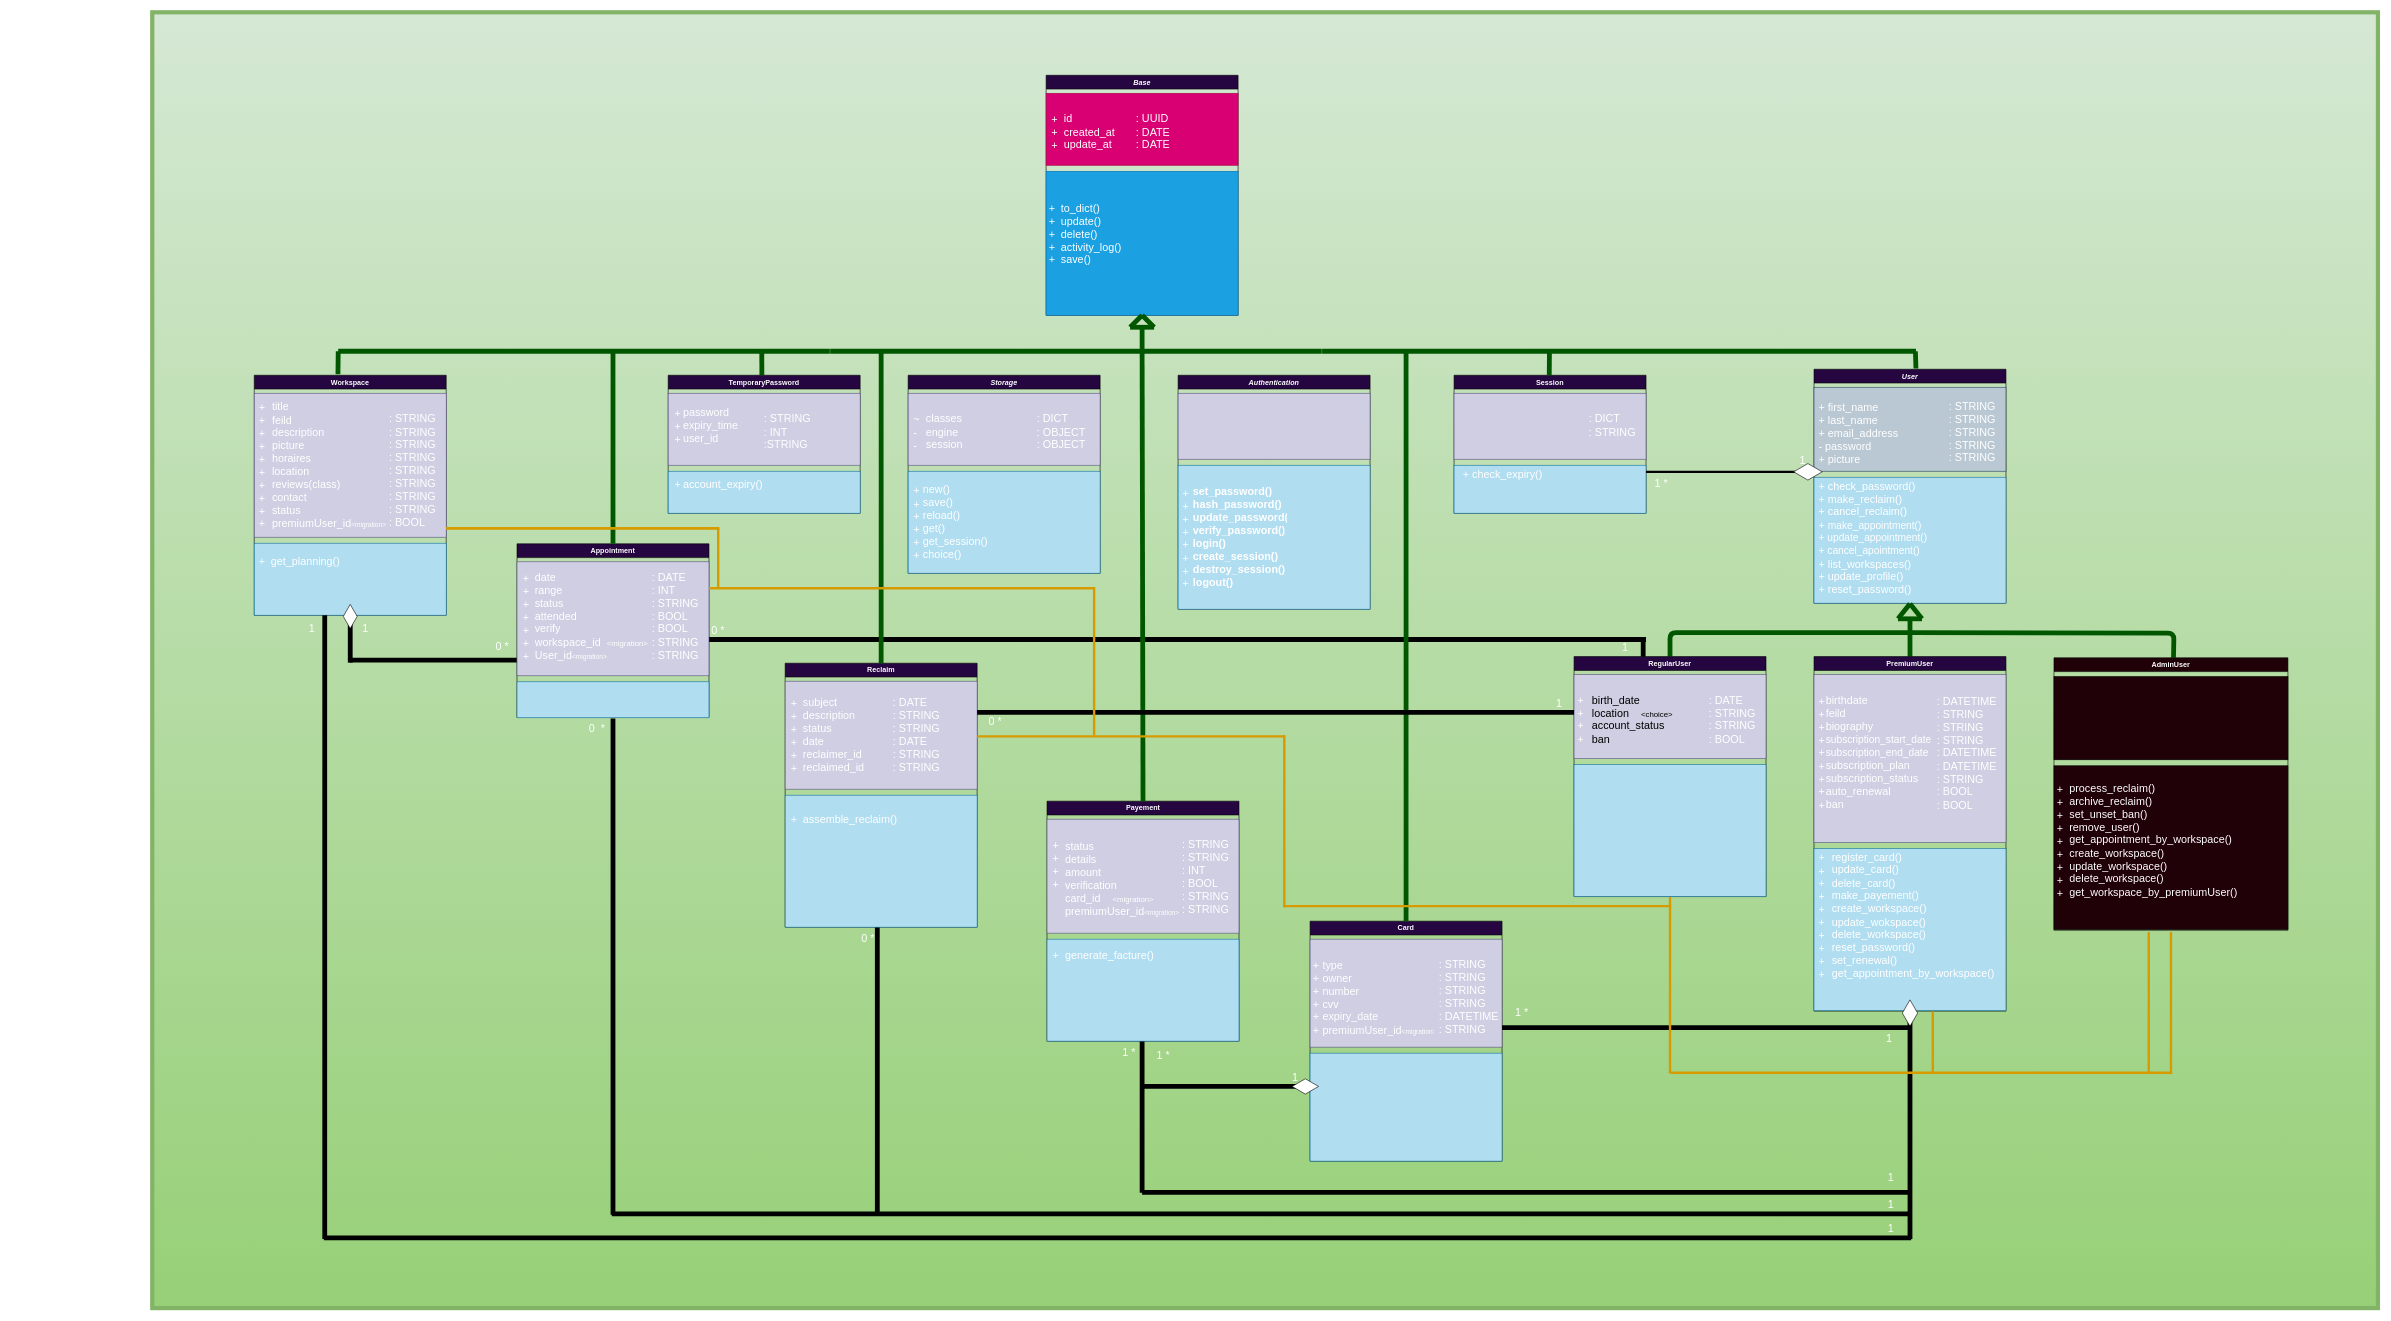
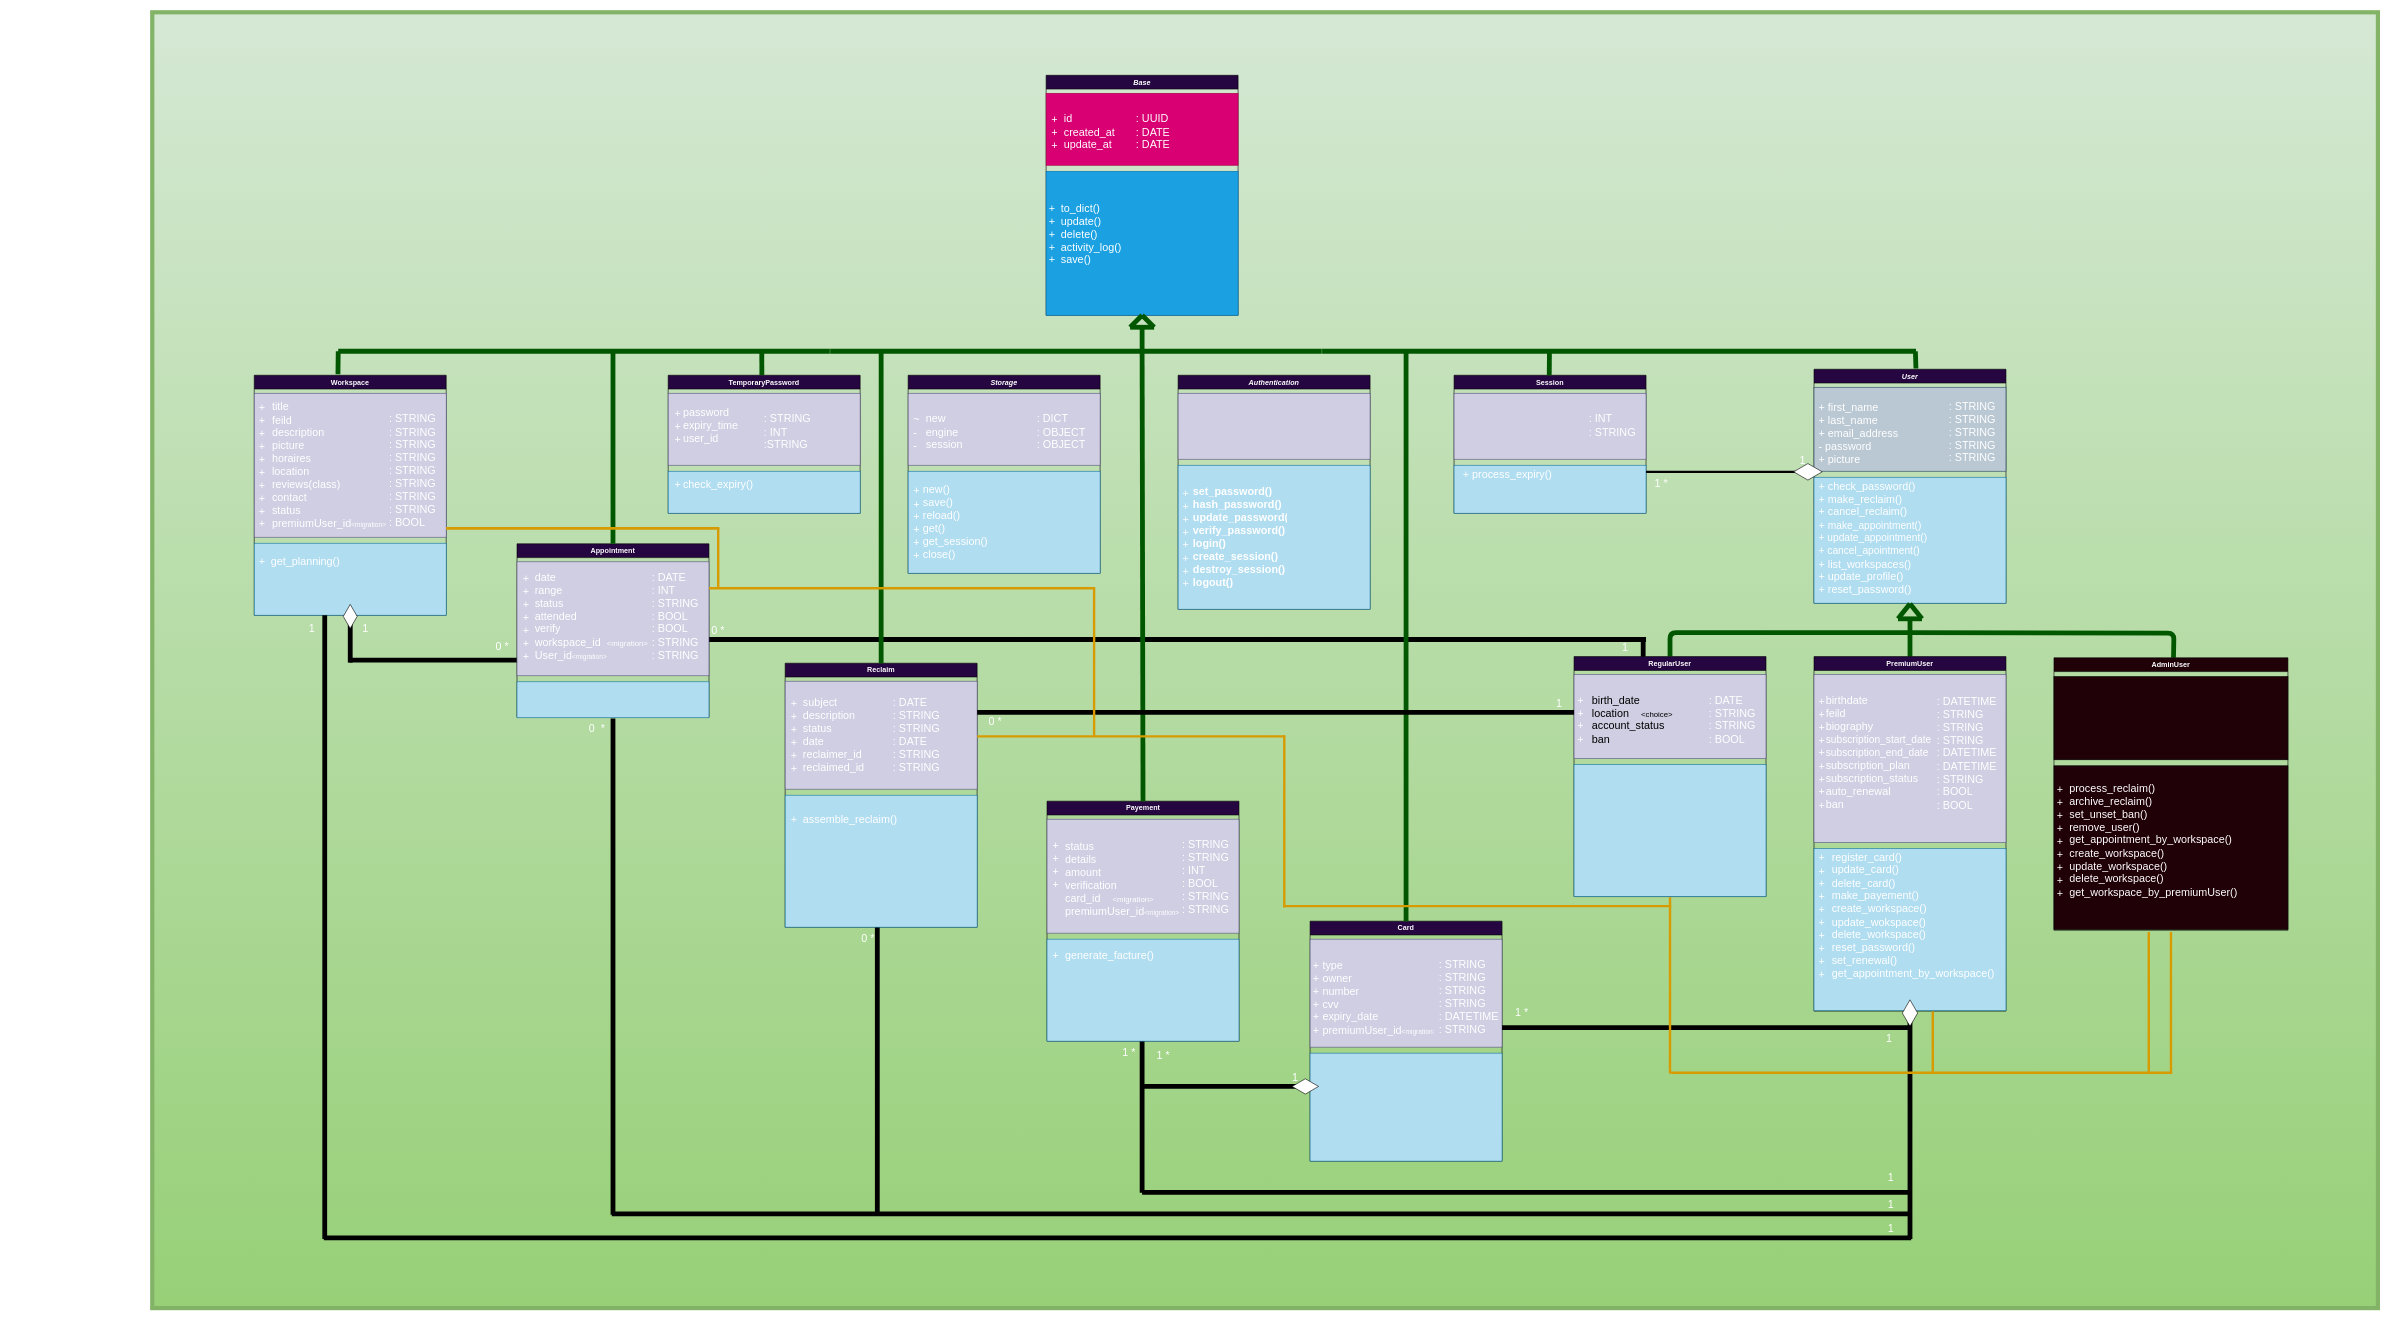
(1603, 385) -> (1603, 385)
(939, 389) -> (939, 389)
(1493, 464) -> (1498, 464)
(714, 470) -> (710, 470)
(948, 500) -> (948, 500)
